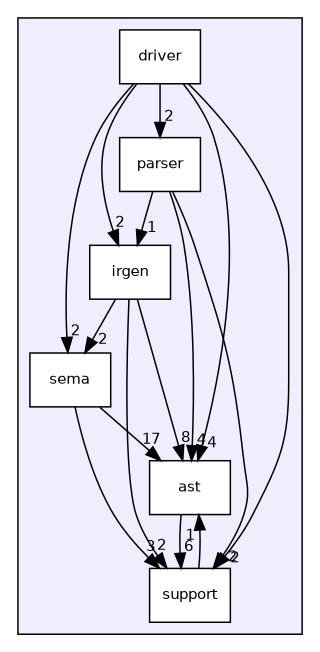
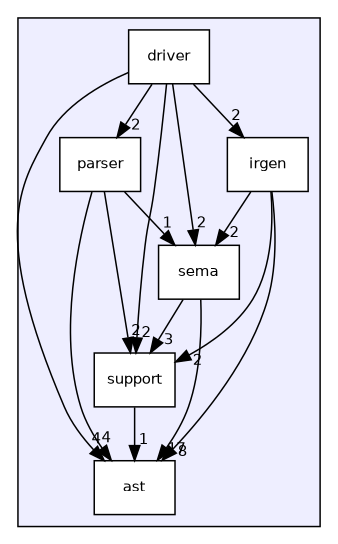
(147, 211) -> (141, 210)
(180, 534) -> none
